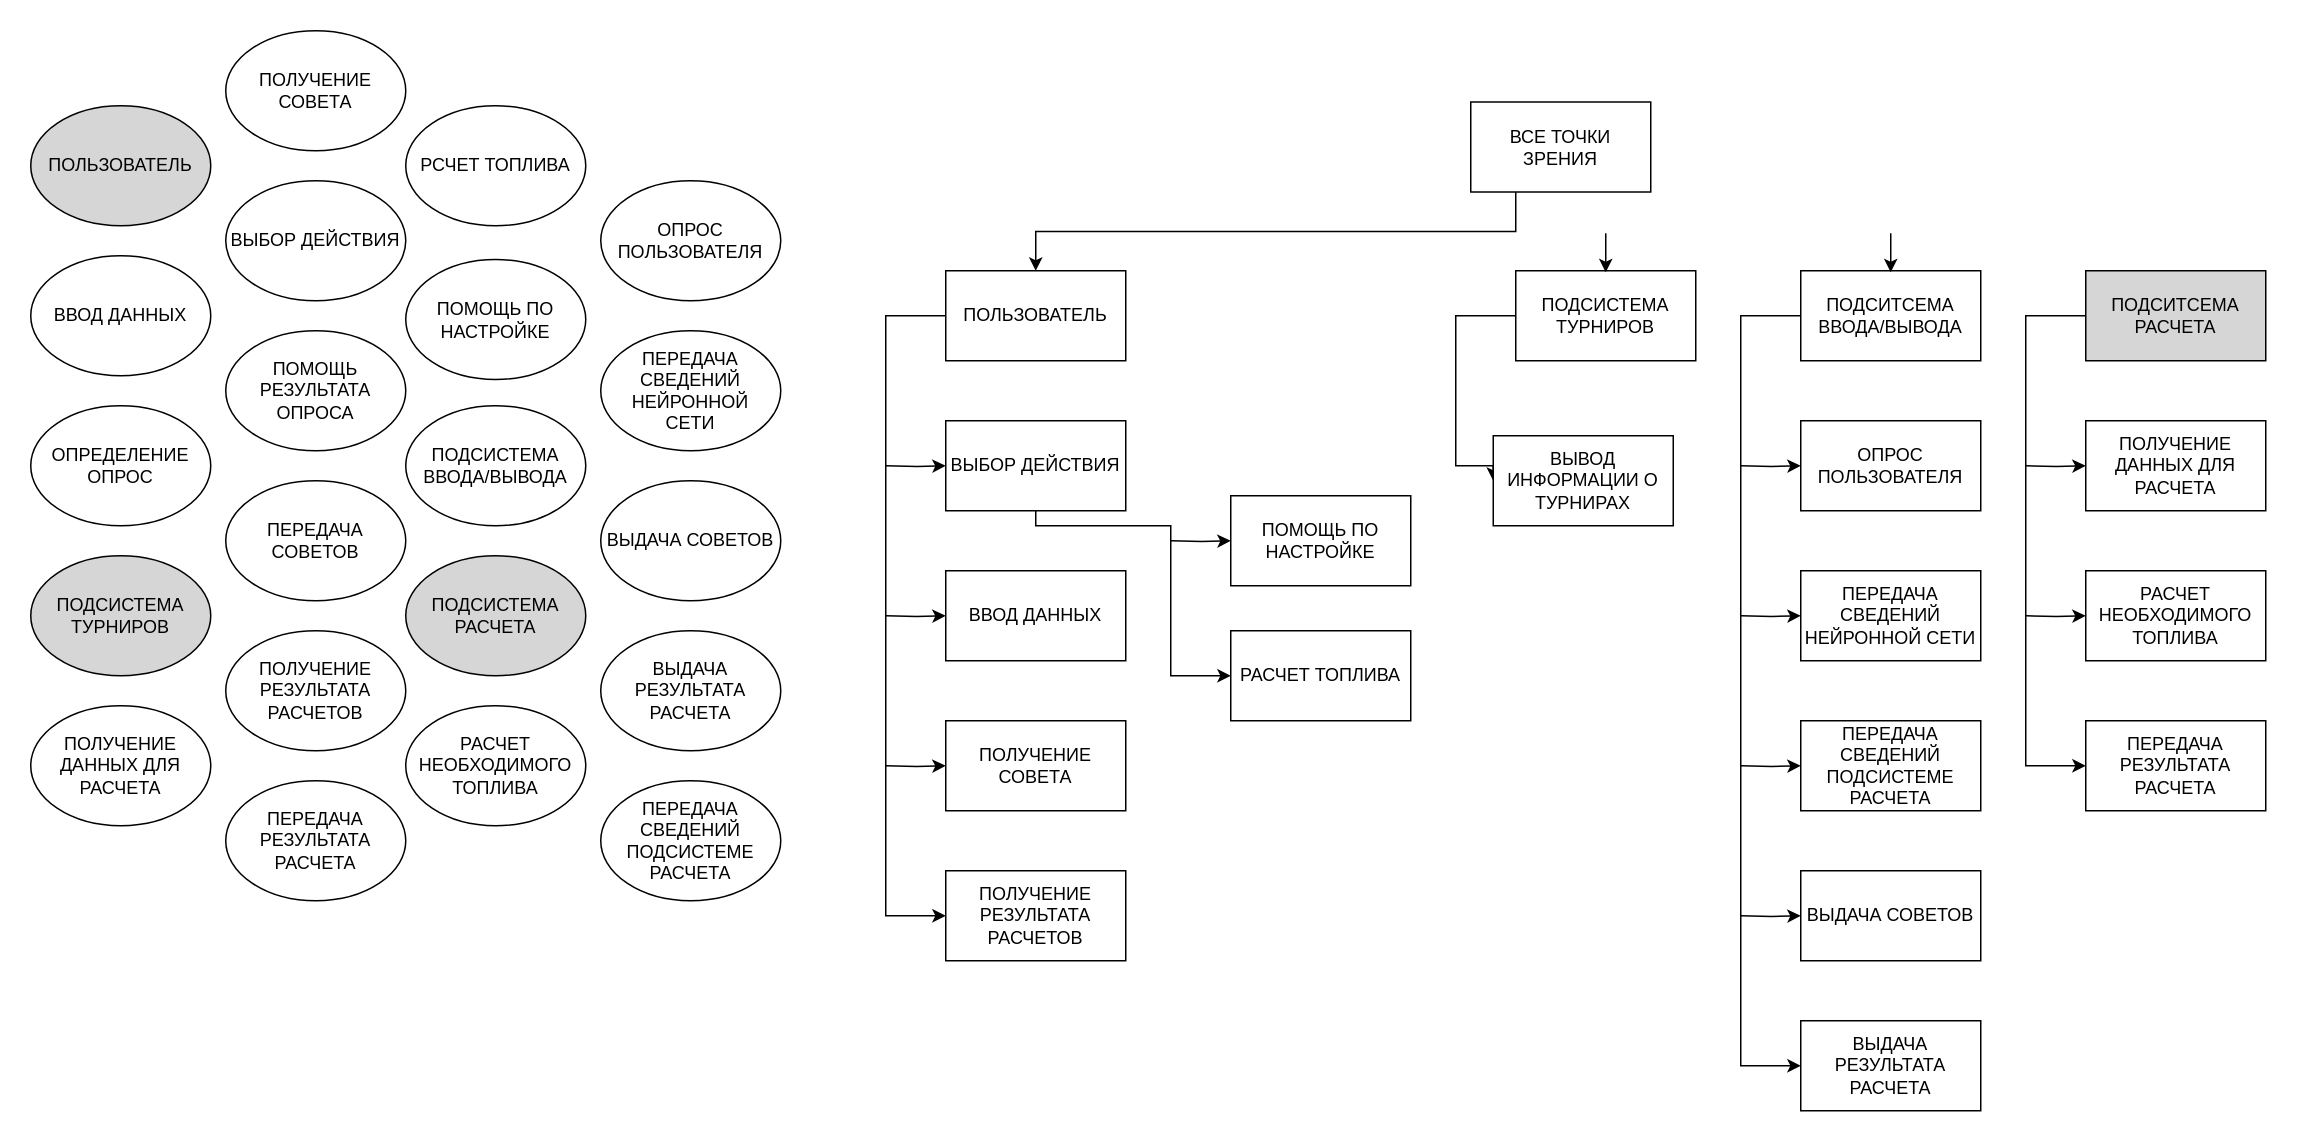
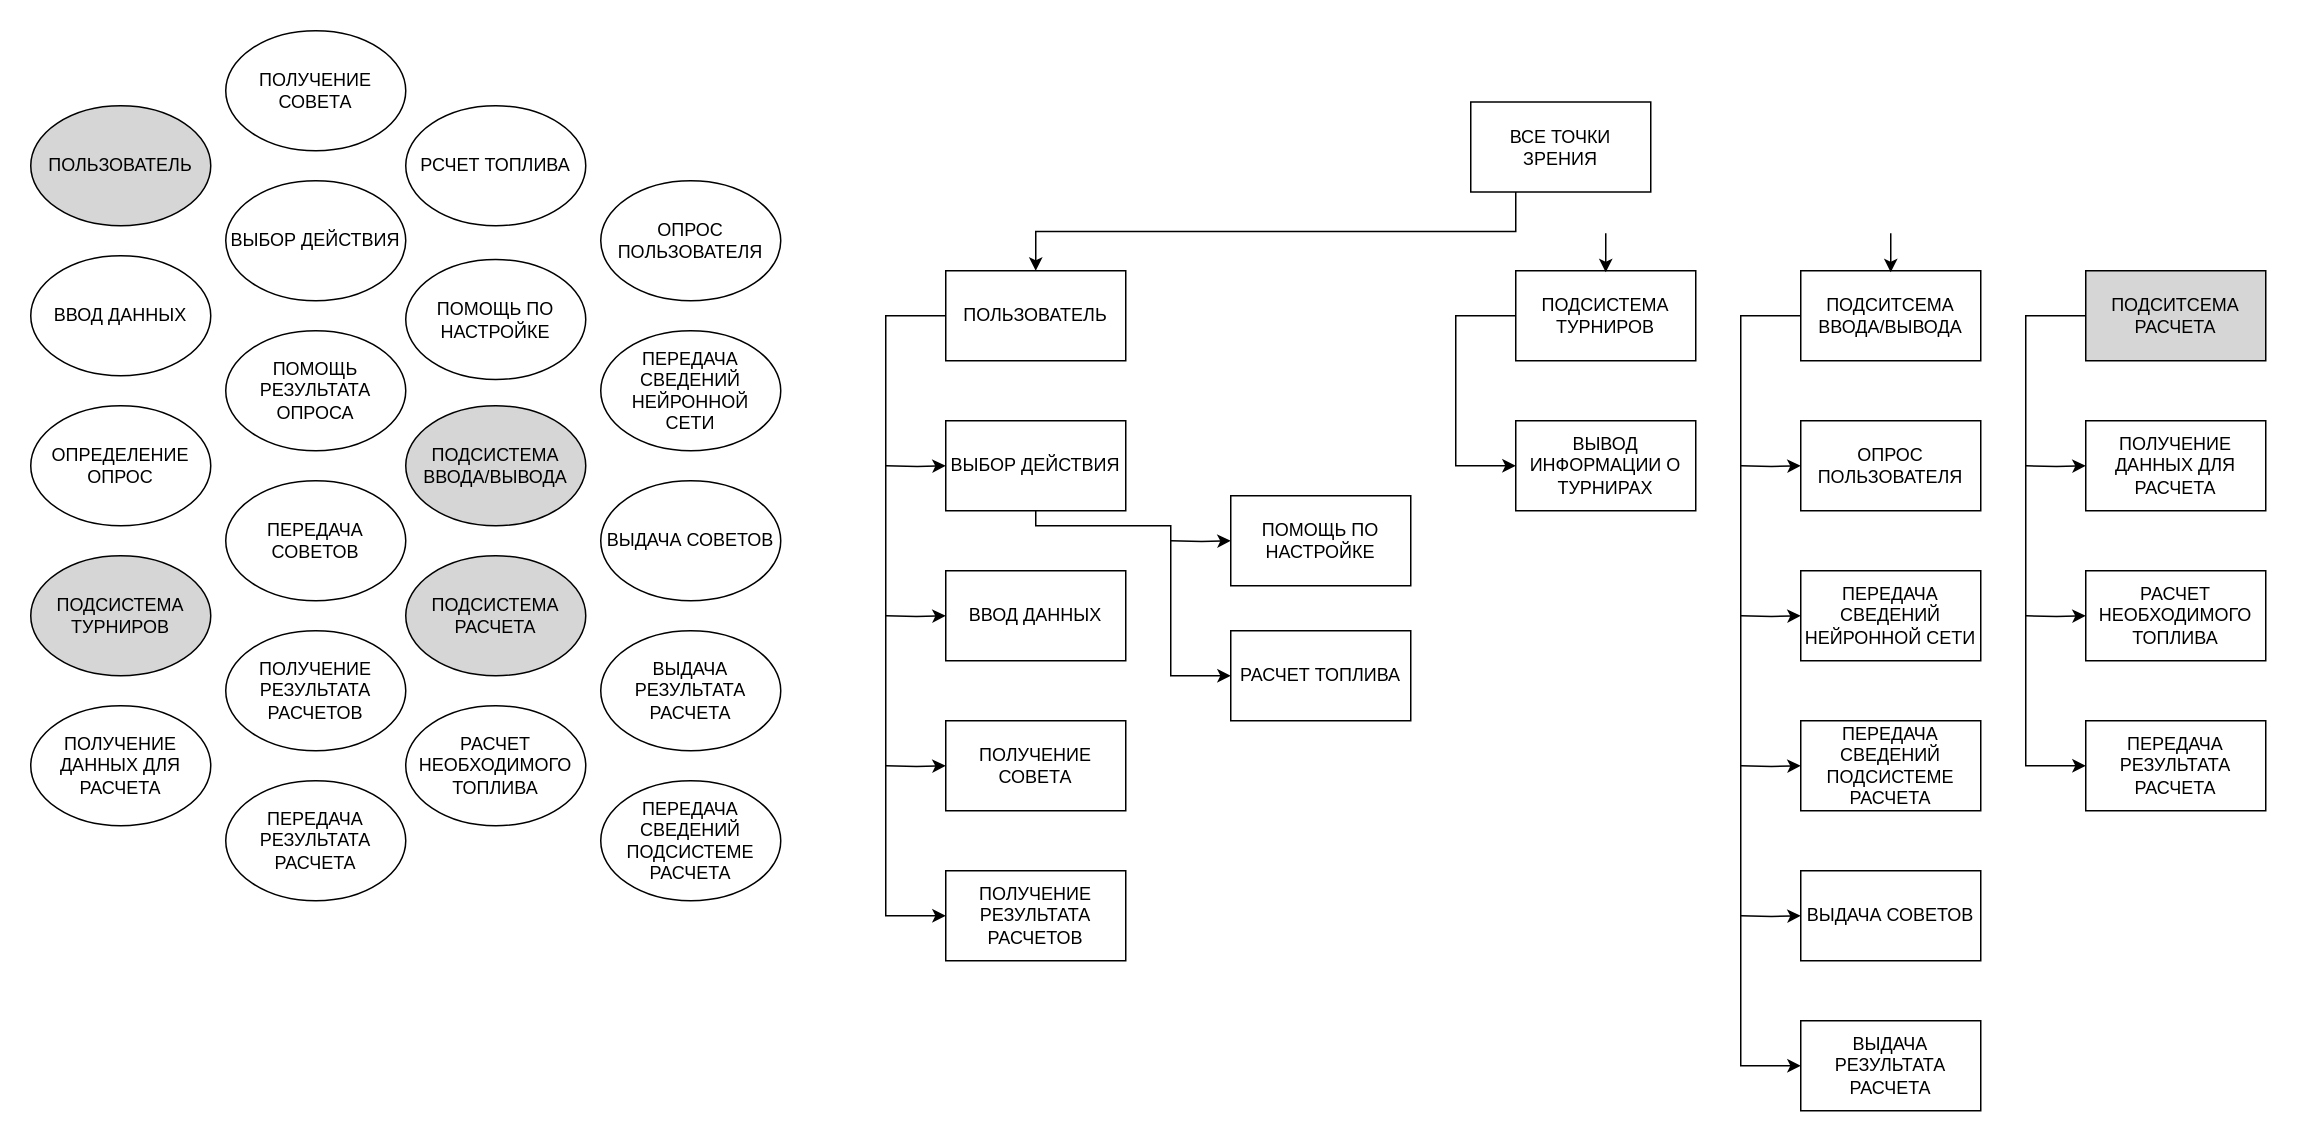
(496, 466) -> (496, 466)
(1583, 481) -> (1606, 466)
